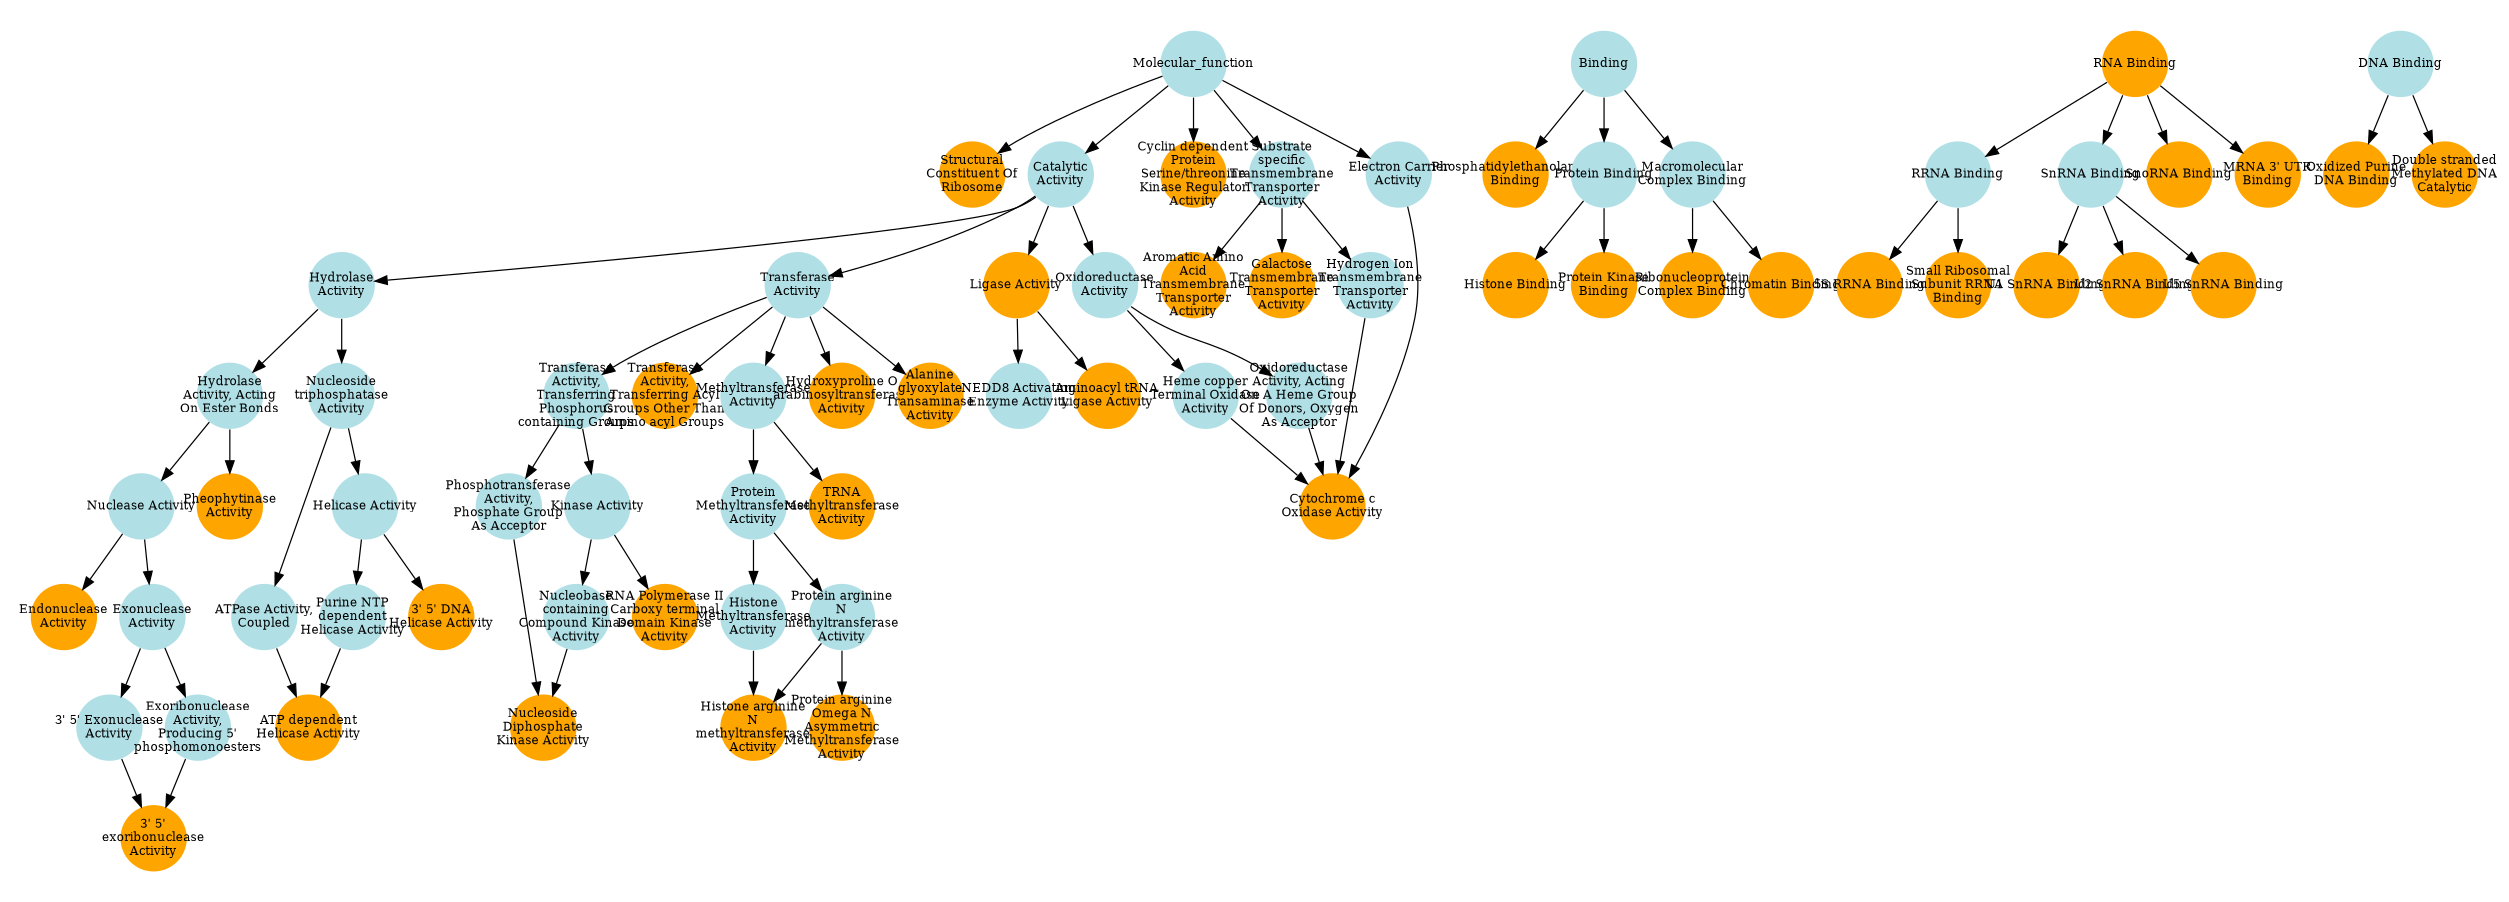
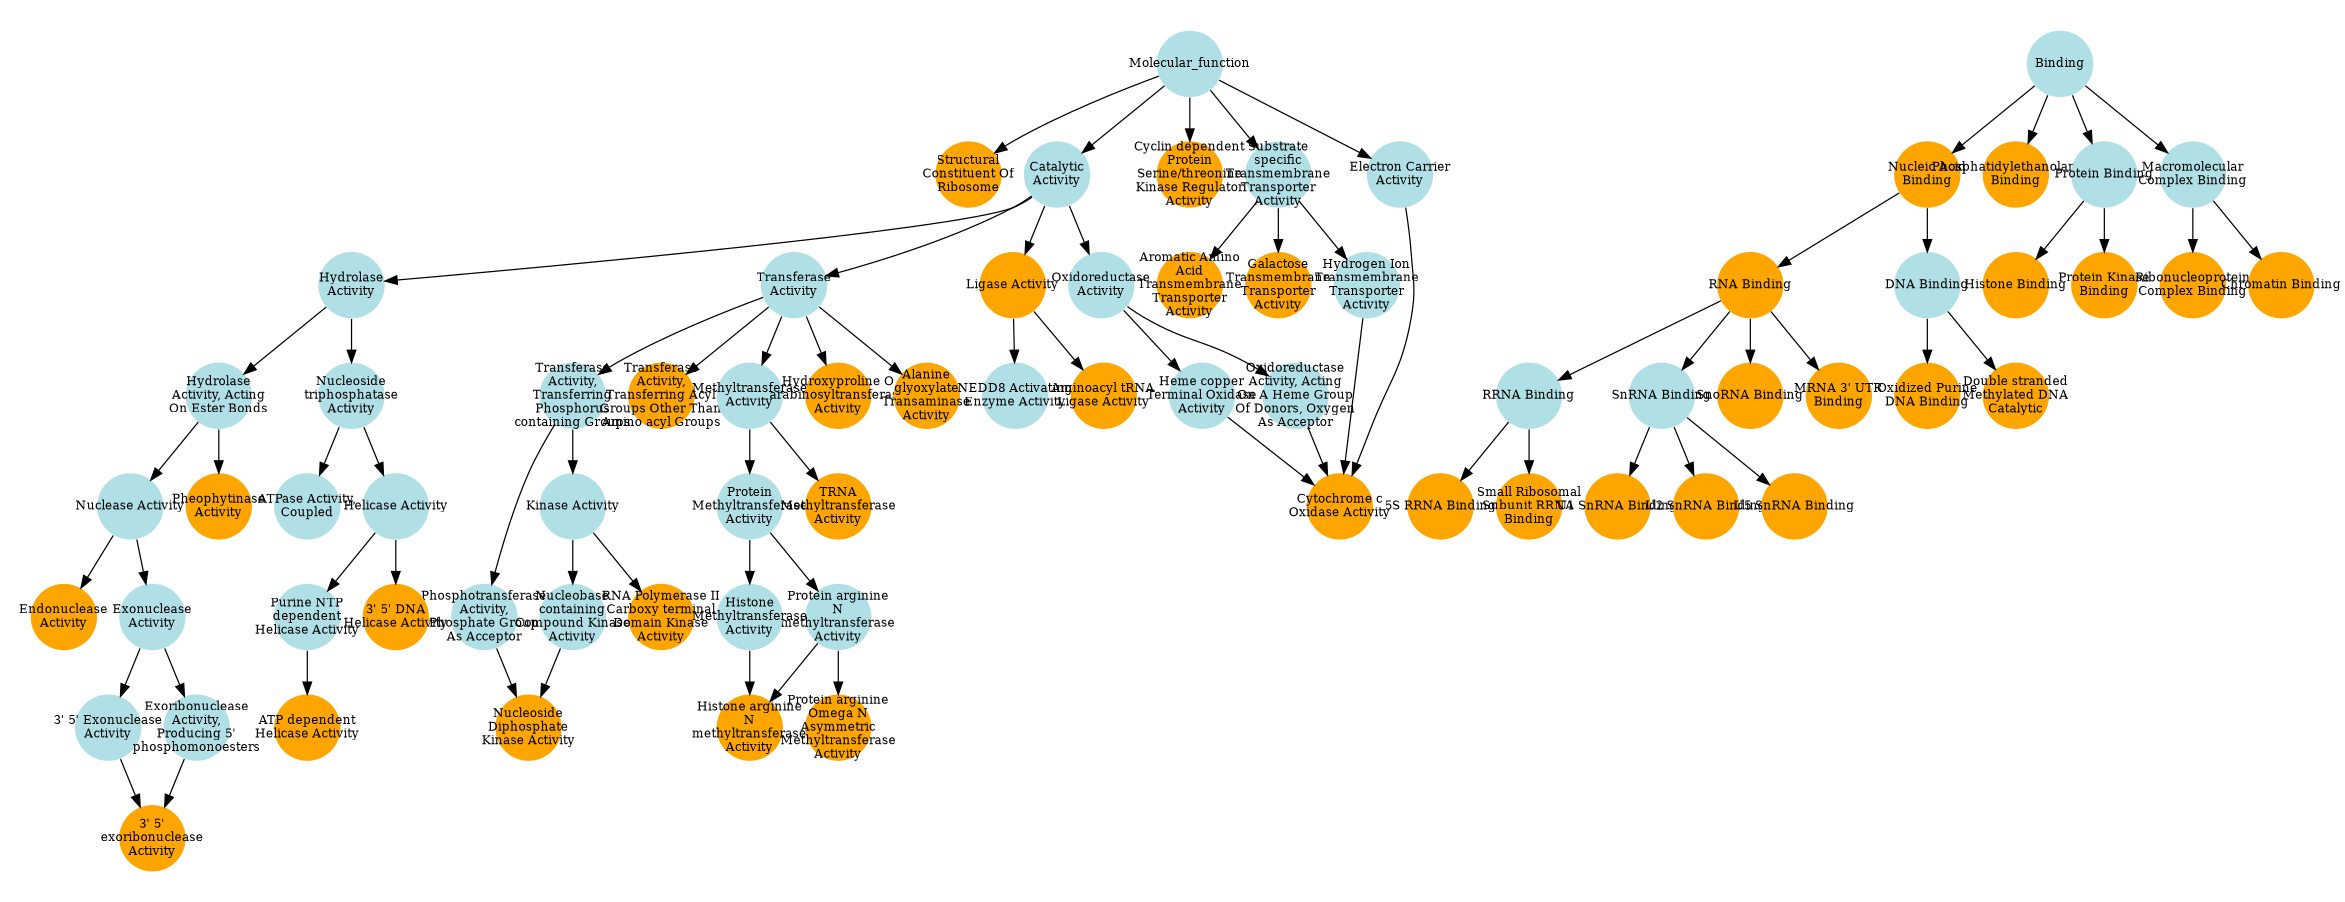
none -> (1927, 175)
(284, 667) -> none
